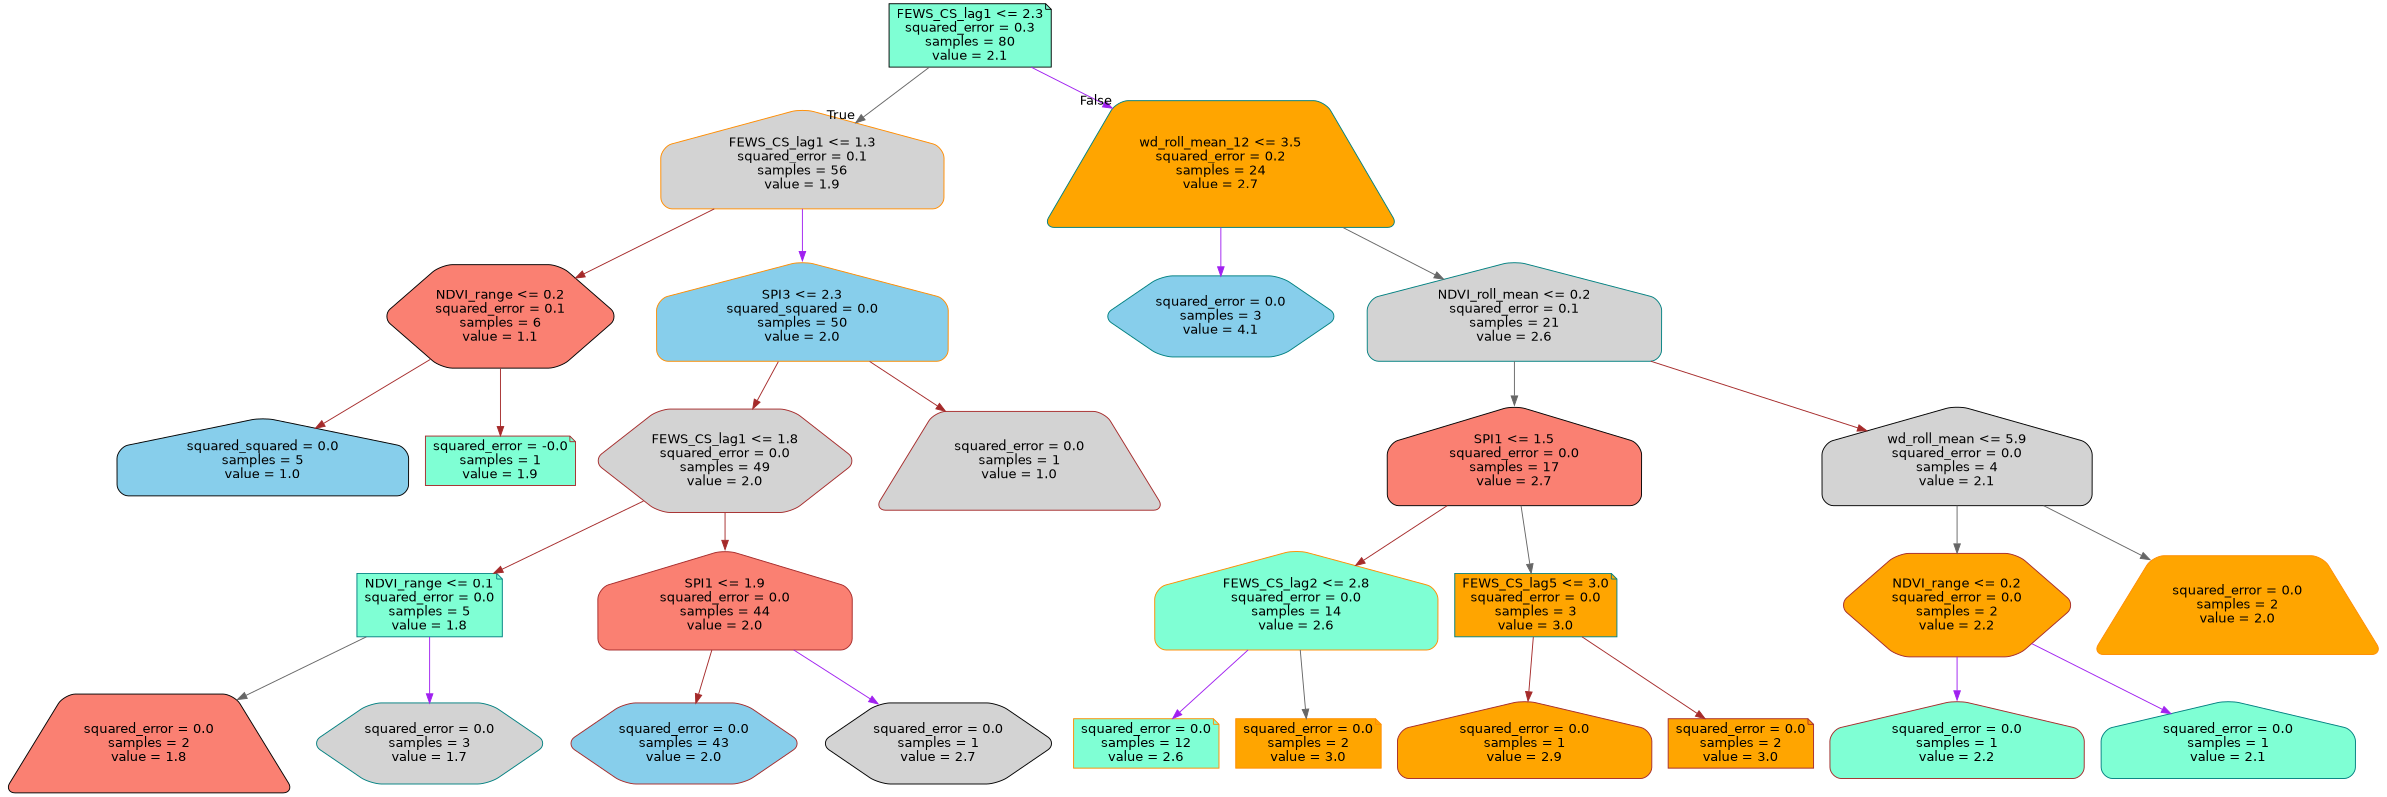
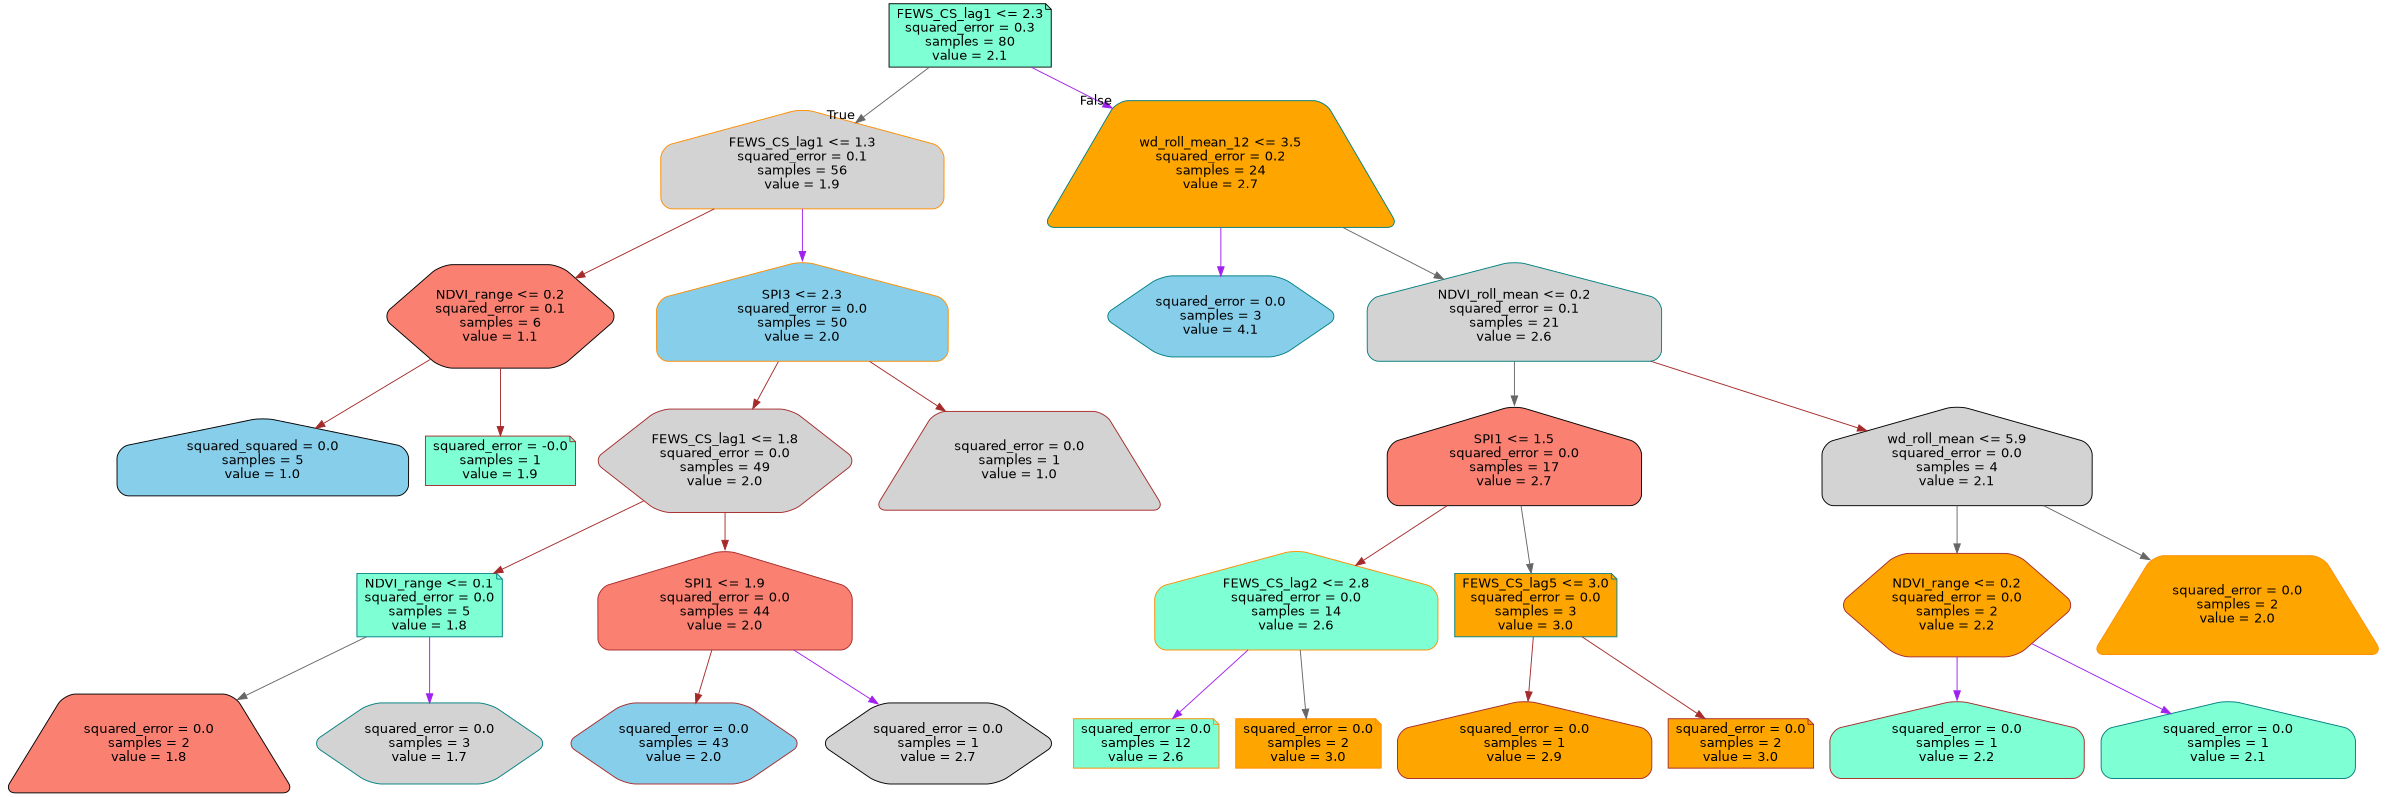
(802, 316) -> (802, 316)
